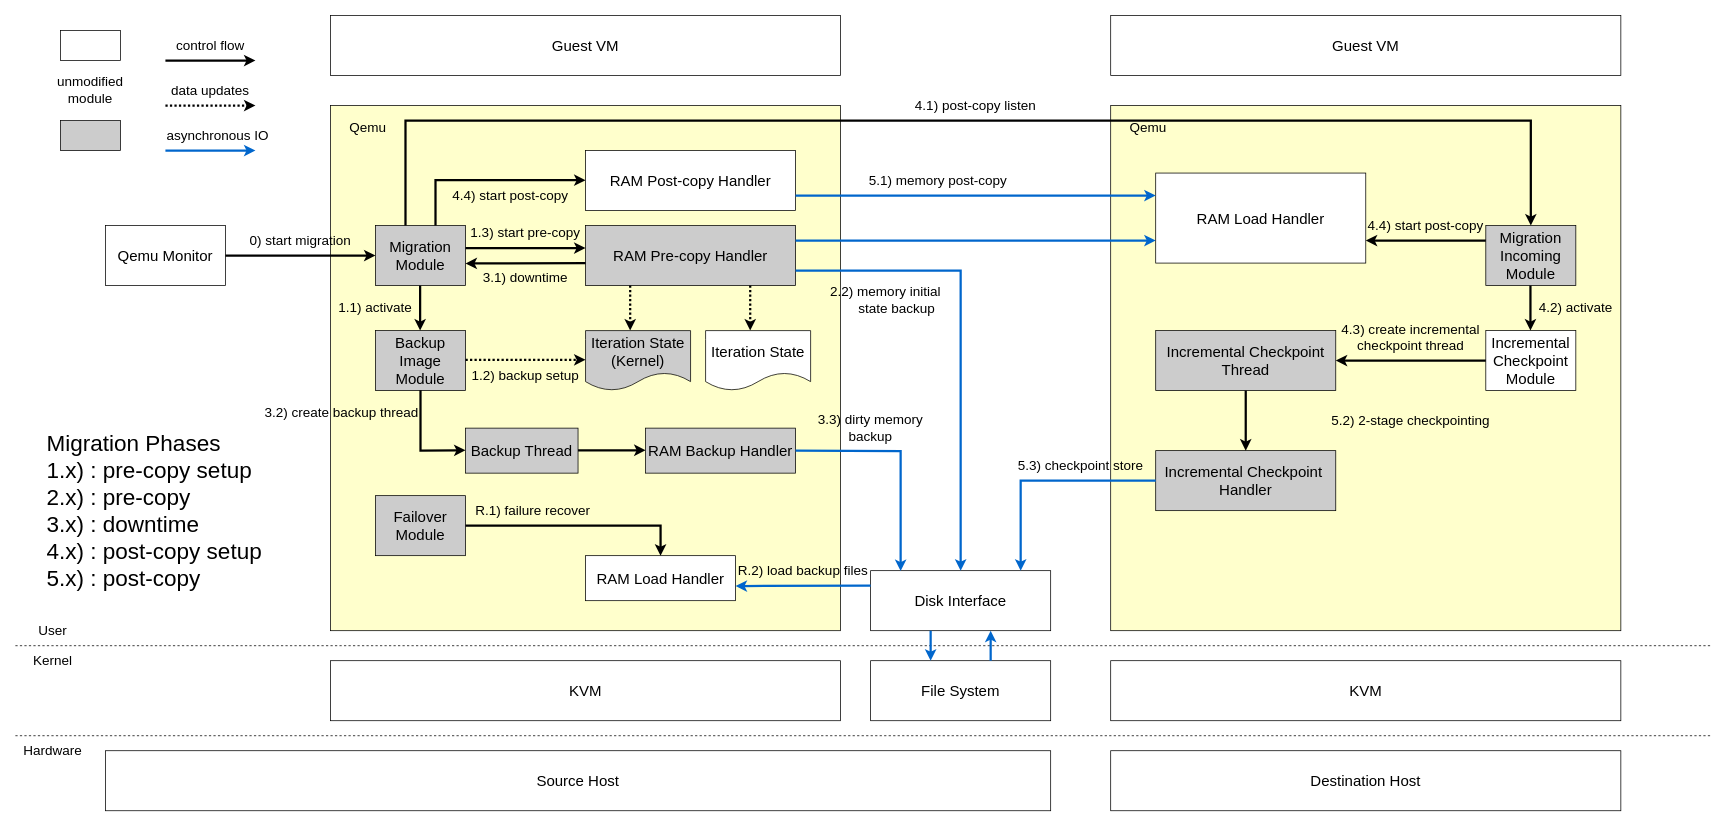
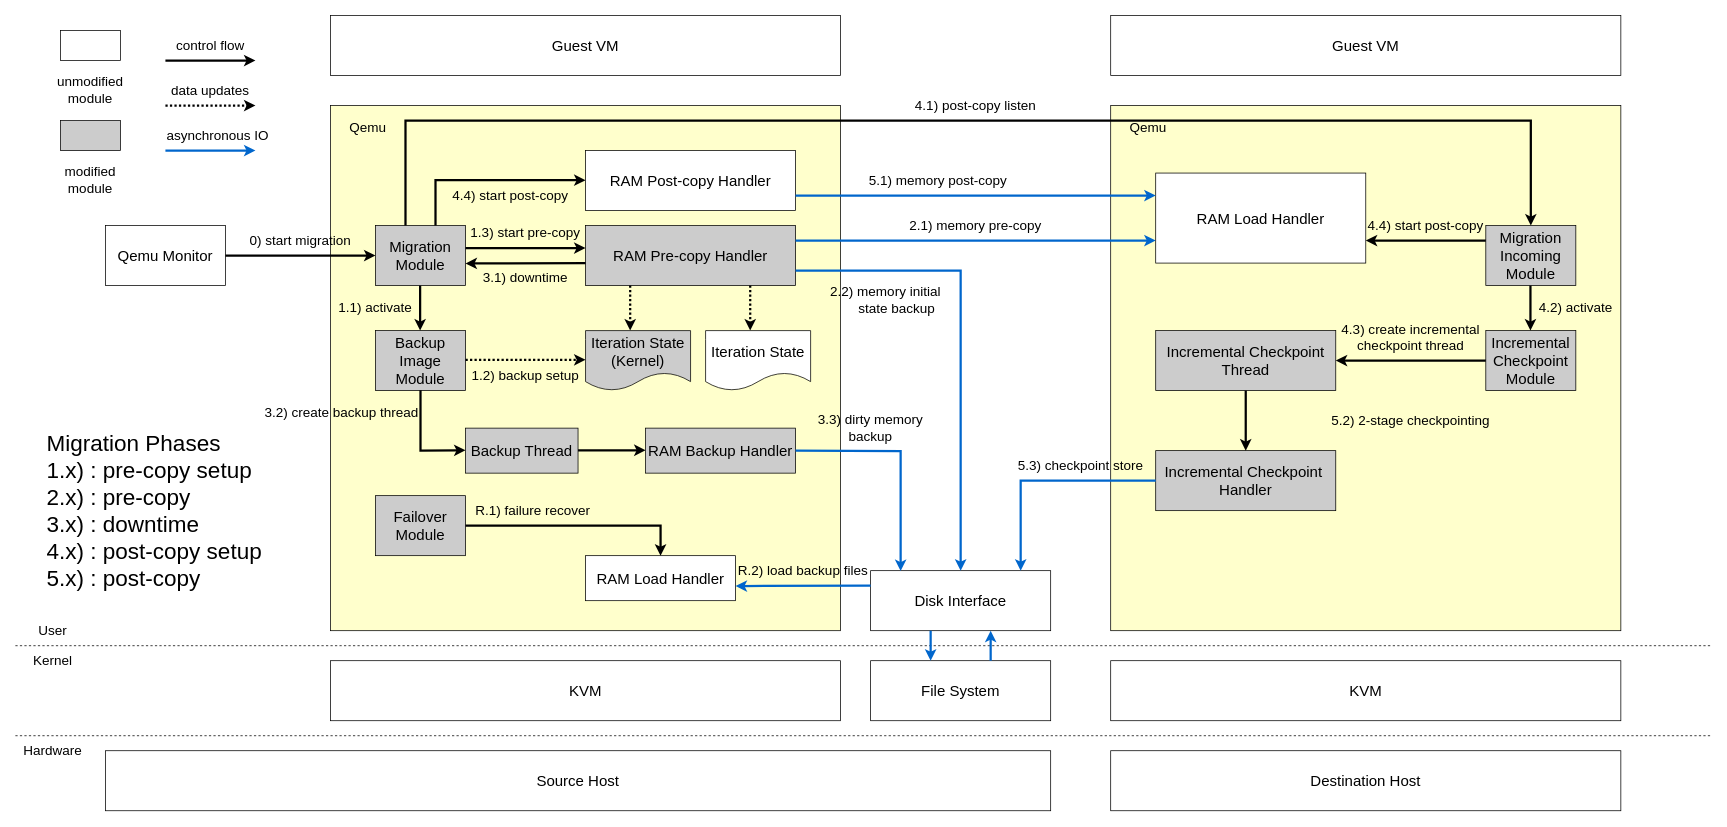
none -> (90, 180)
none -> (975, 225)
(1530, 360) -> (1530, 360)
